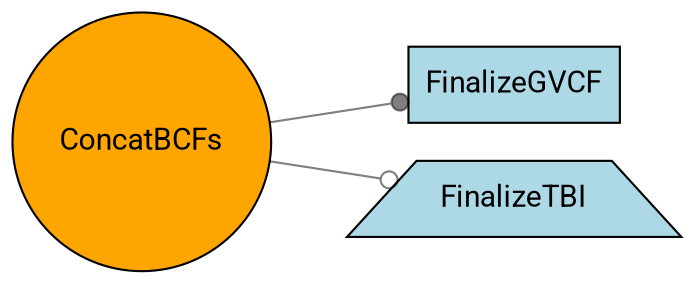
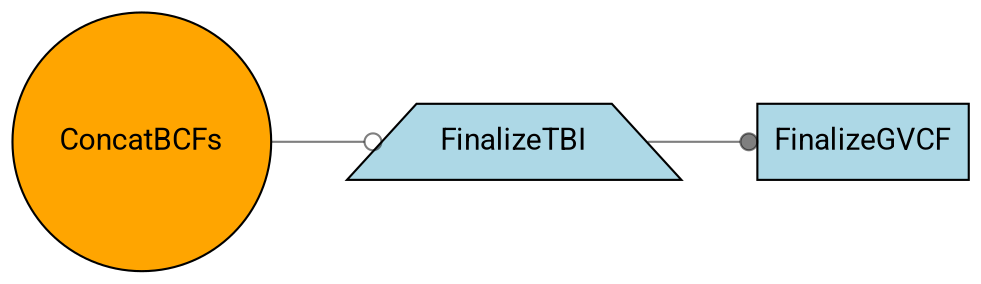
(330, 113) -> (694, 142)
